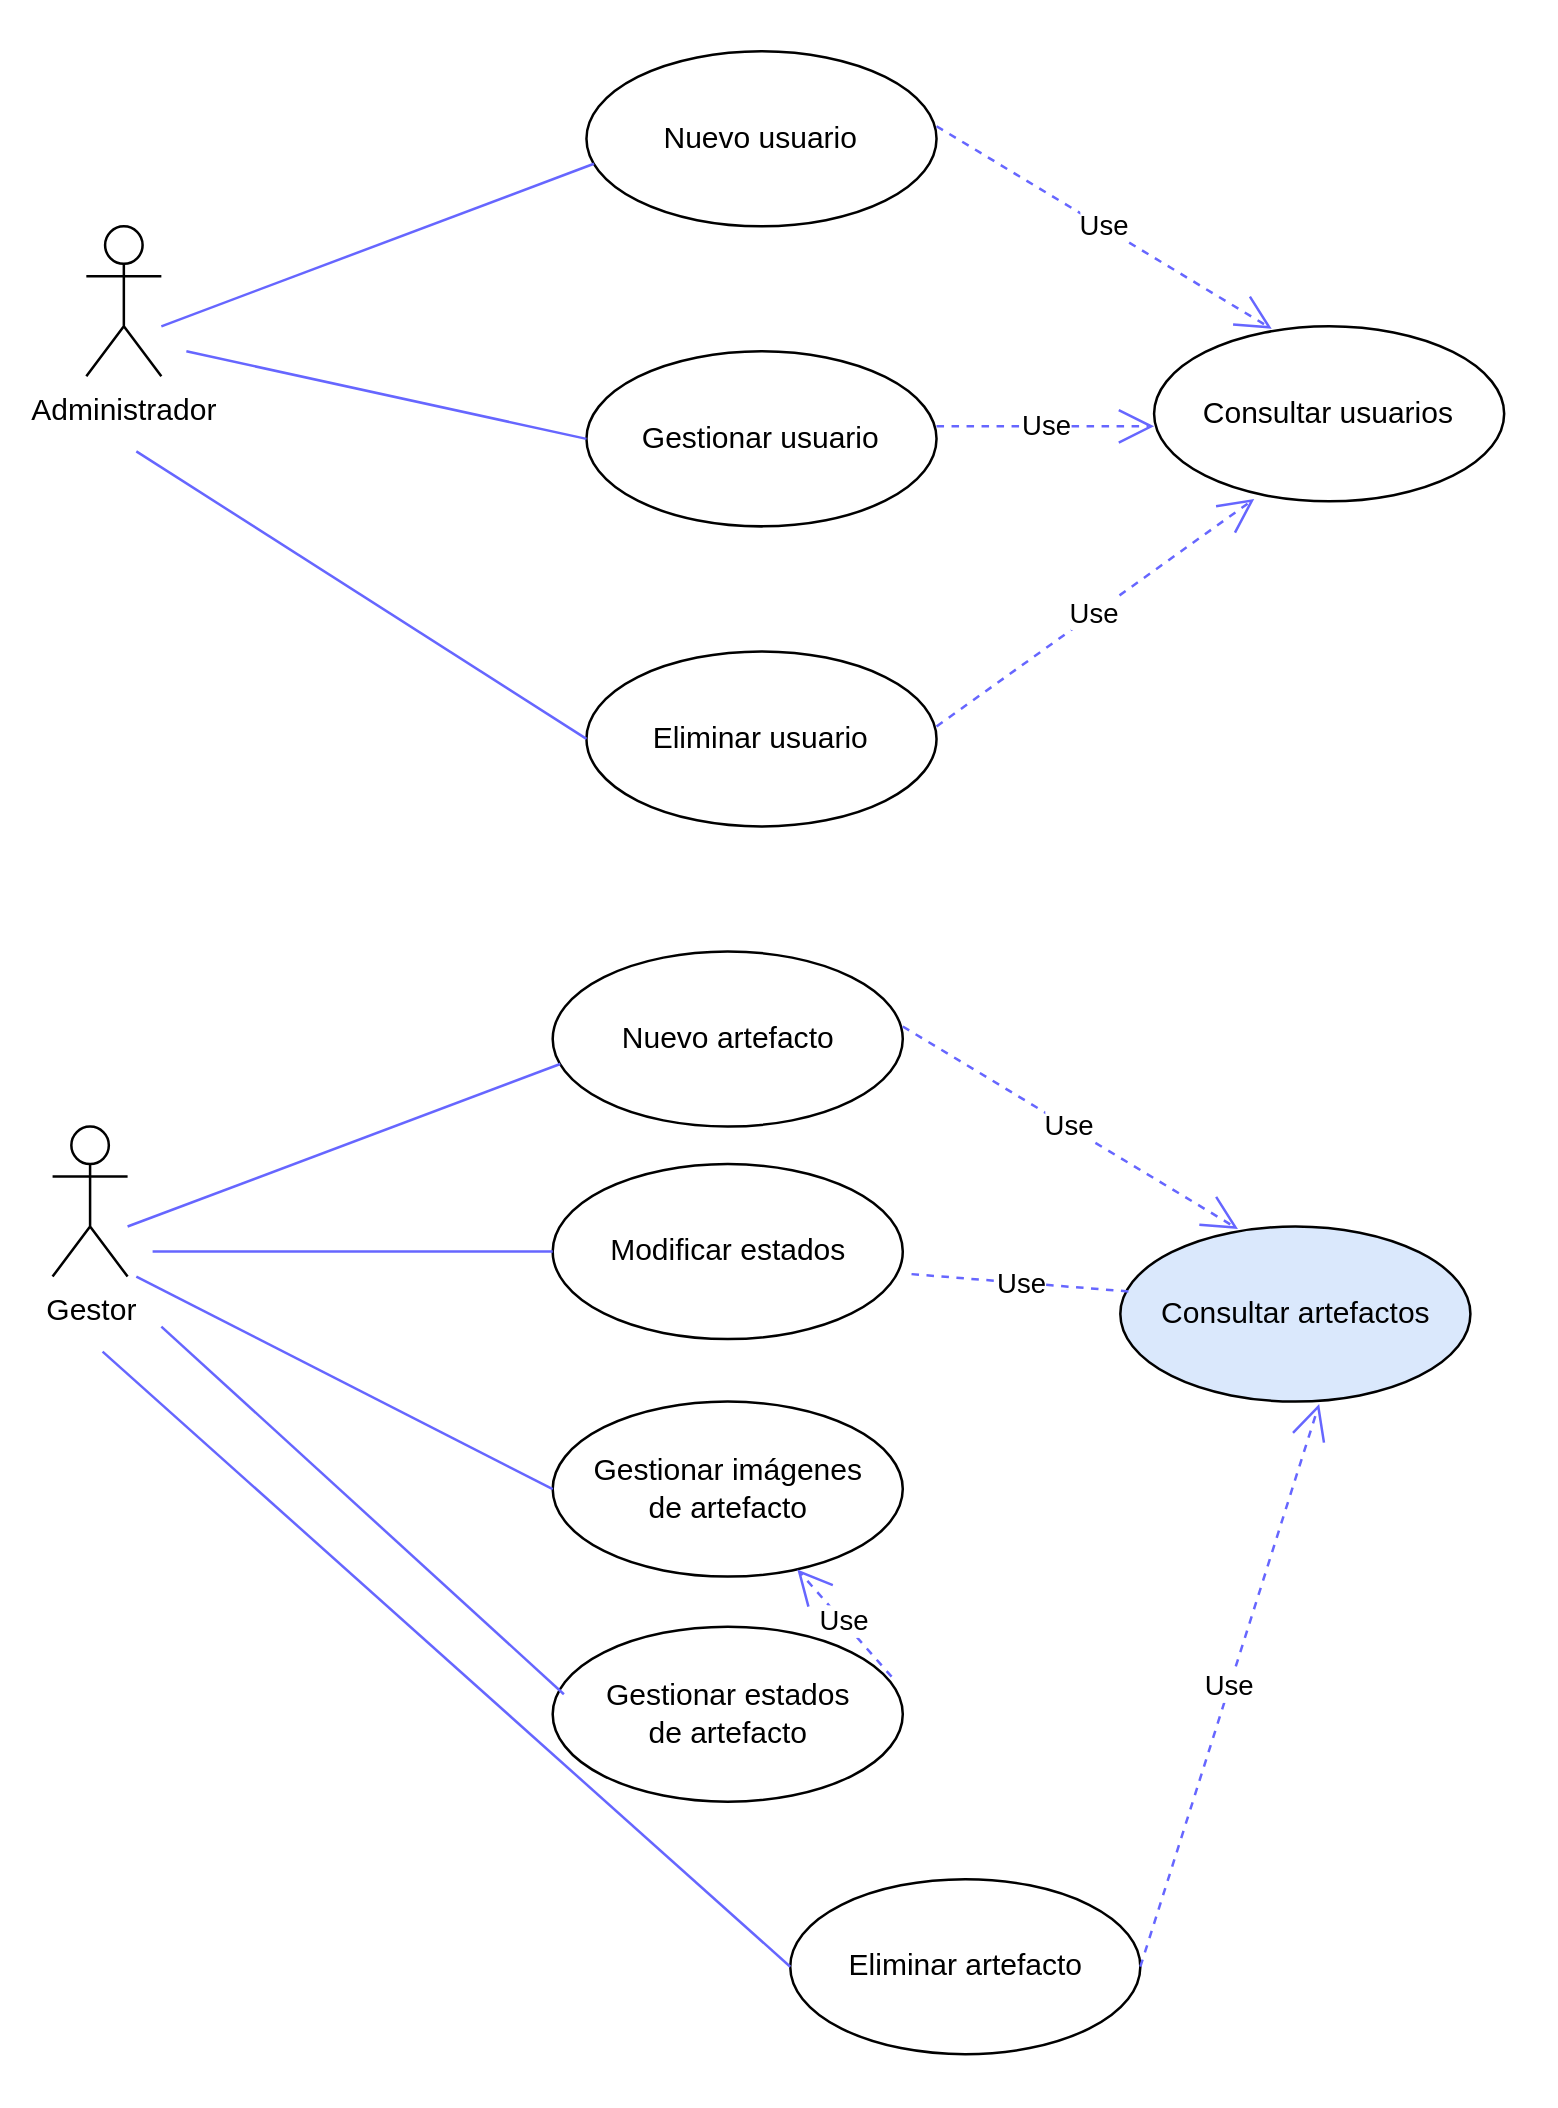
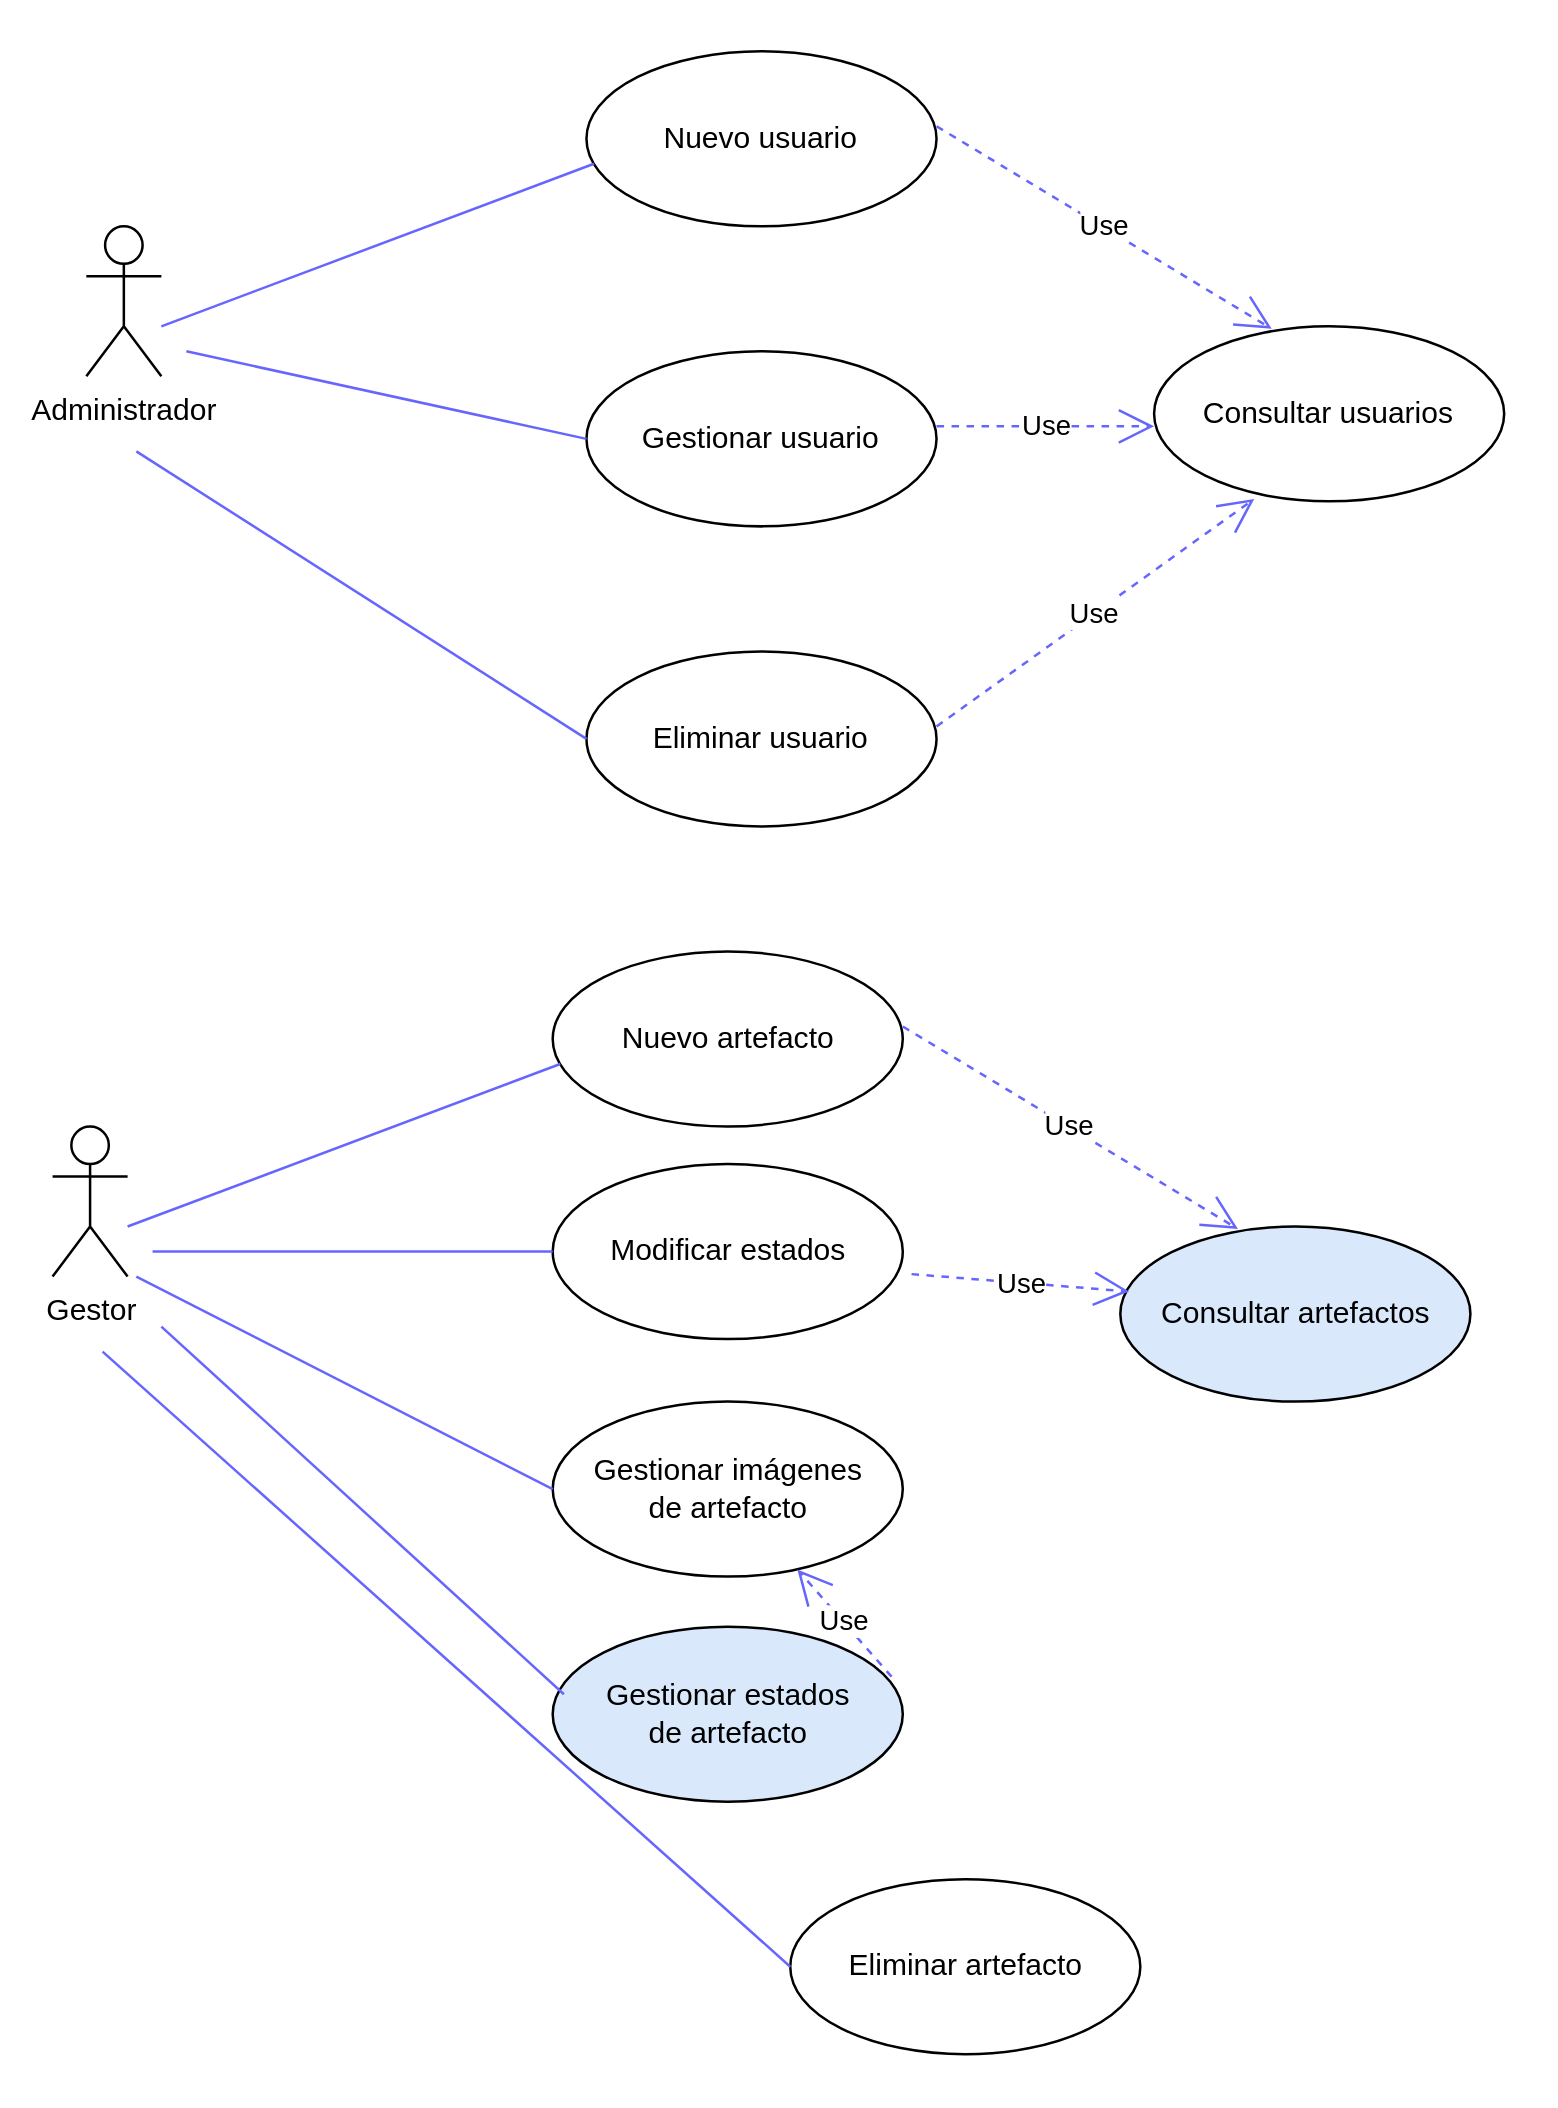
(1123, 1291) -> (1120, 1290)
(728, 1714) -> (728, 1714)
(1186, 1822) -> none
